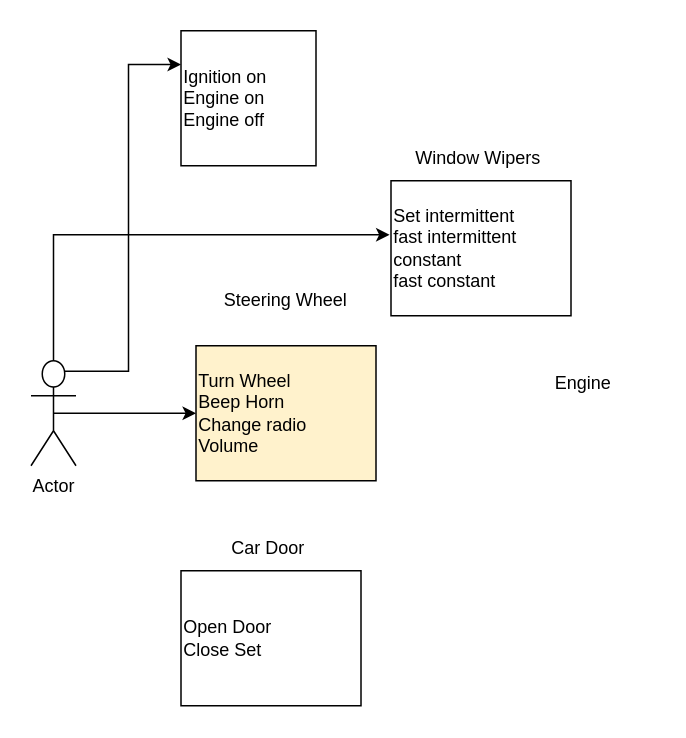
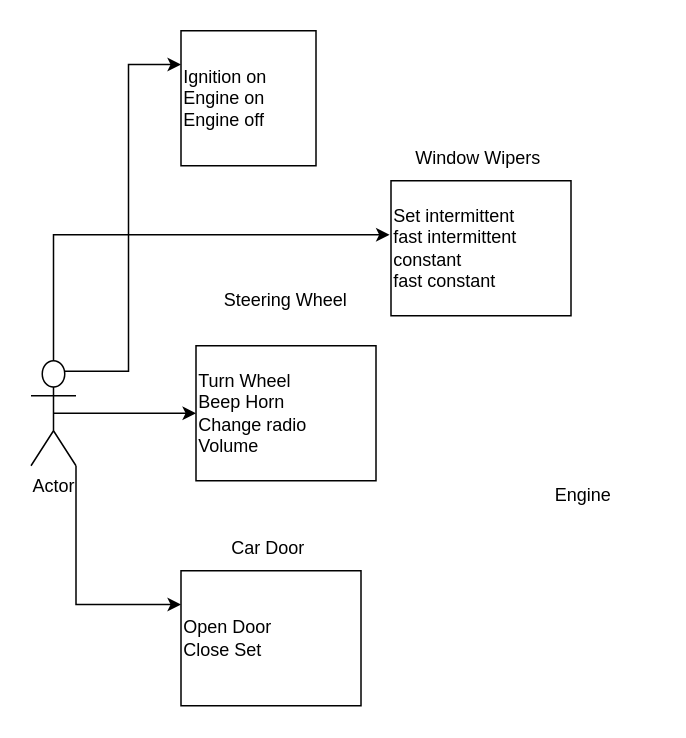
(586, 383) -> (586, 496)
(286, 413) -> (286, 413)
none -> (76, 582)
